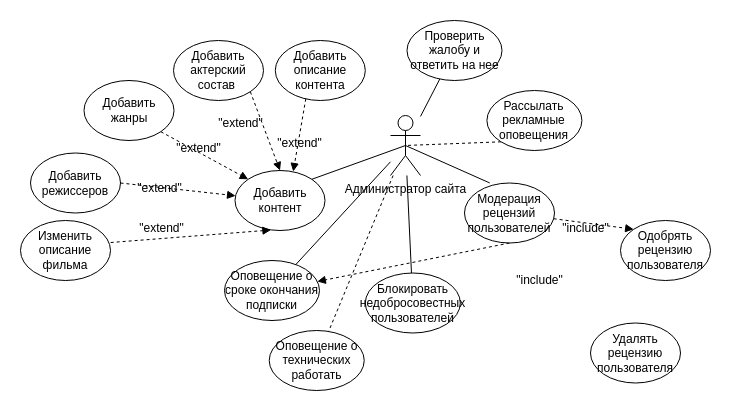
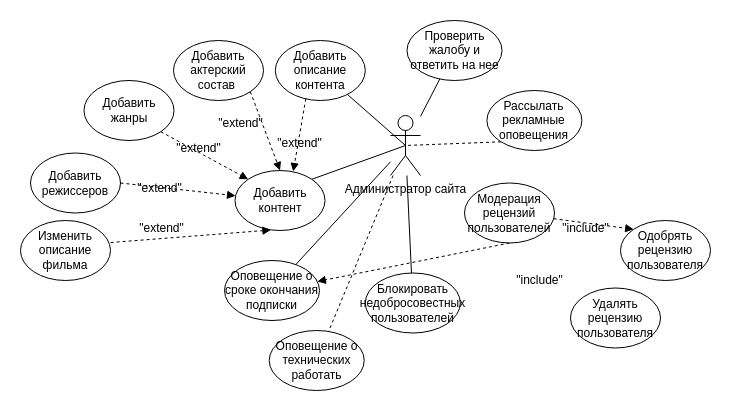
(449, 165) -> (375, 119)
(636, 353) -> (616, 318)
